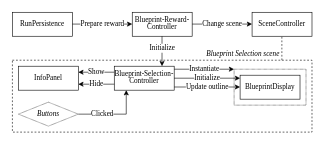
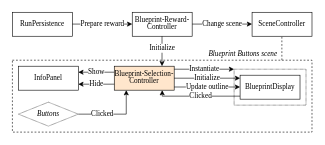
(243, 54) -> (243, 54)
(144, 78) -> (144, 78)
none -> (200, 96)
